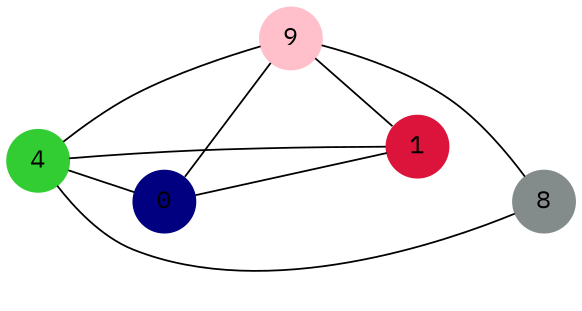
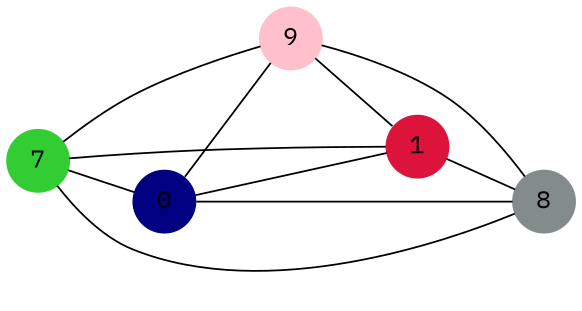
(38, 161) -> (38, 161)
none -> (481, 174)
none -> (354, 202)
